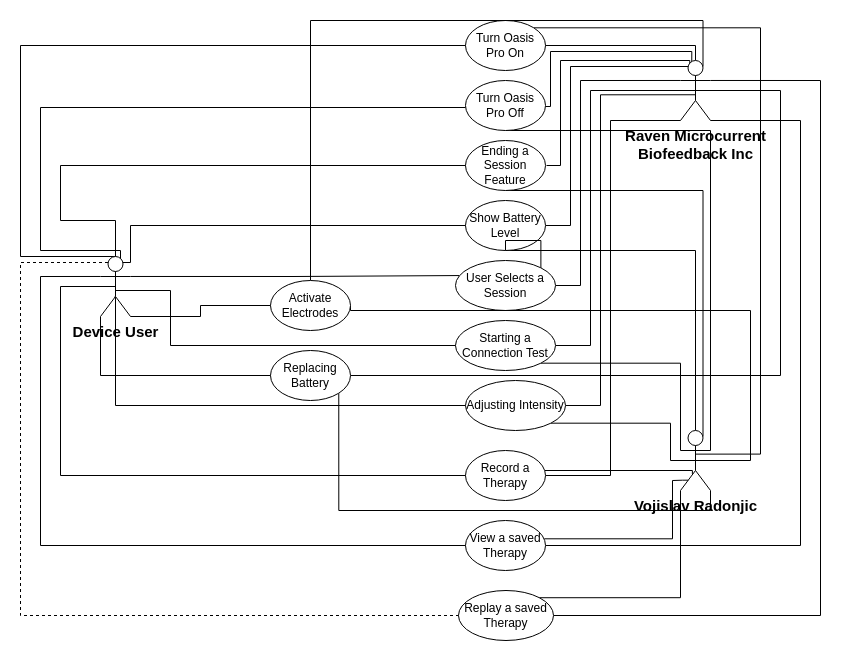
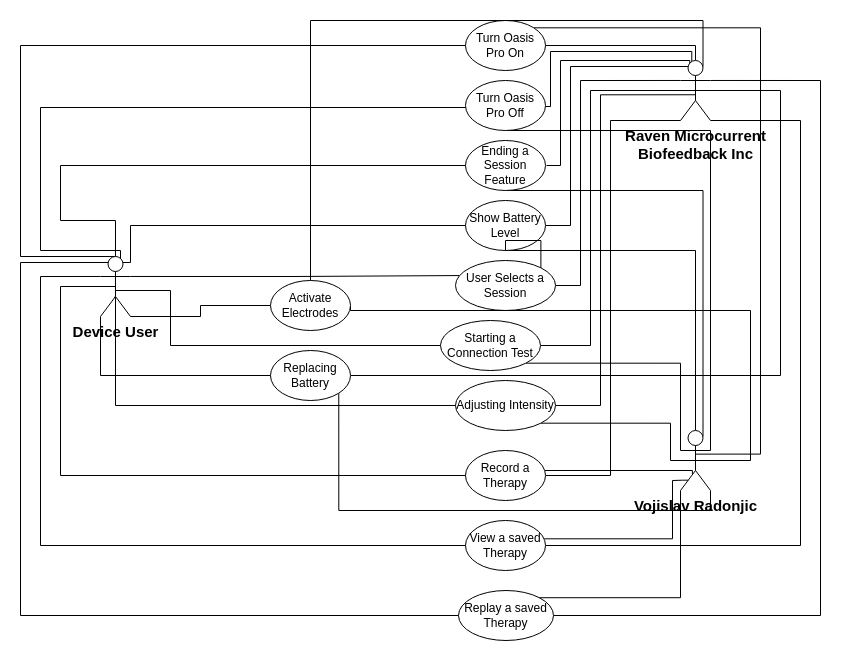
(506, 346) -> (491, 346)
(516, 406) -> (506, 406)
(21, 615) -> (21, 615)
